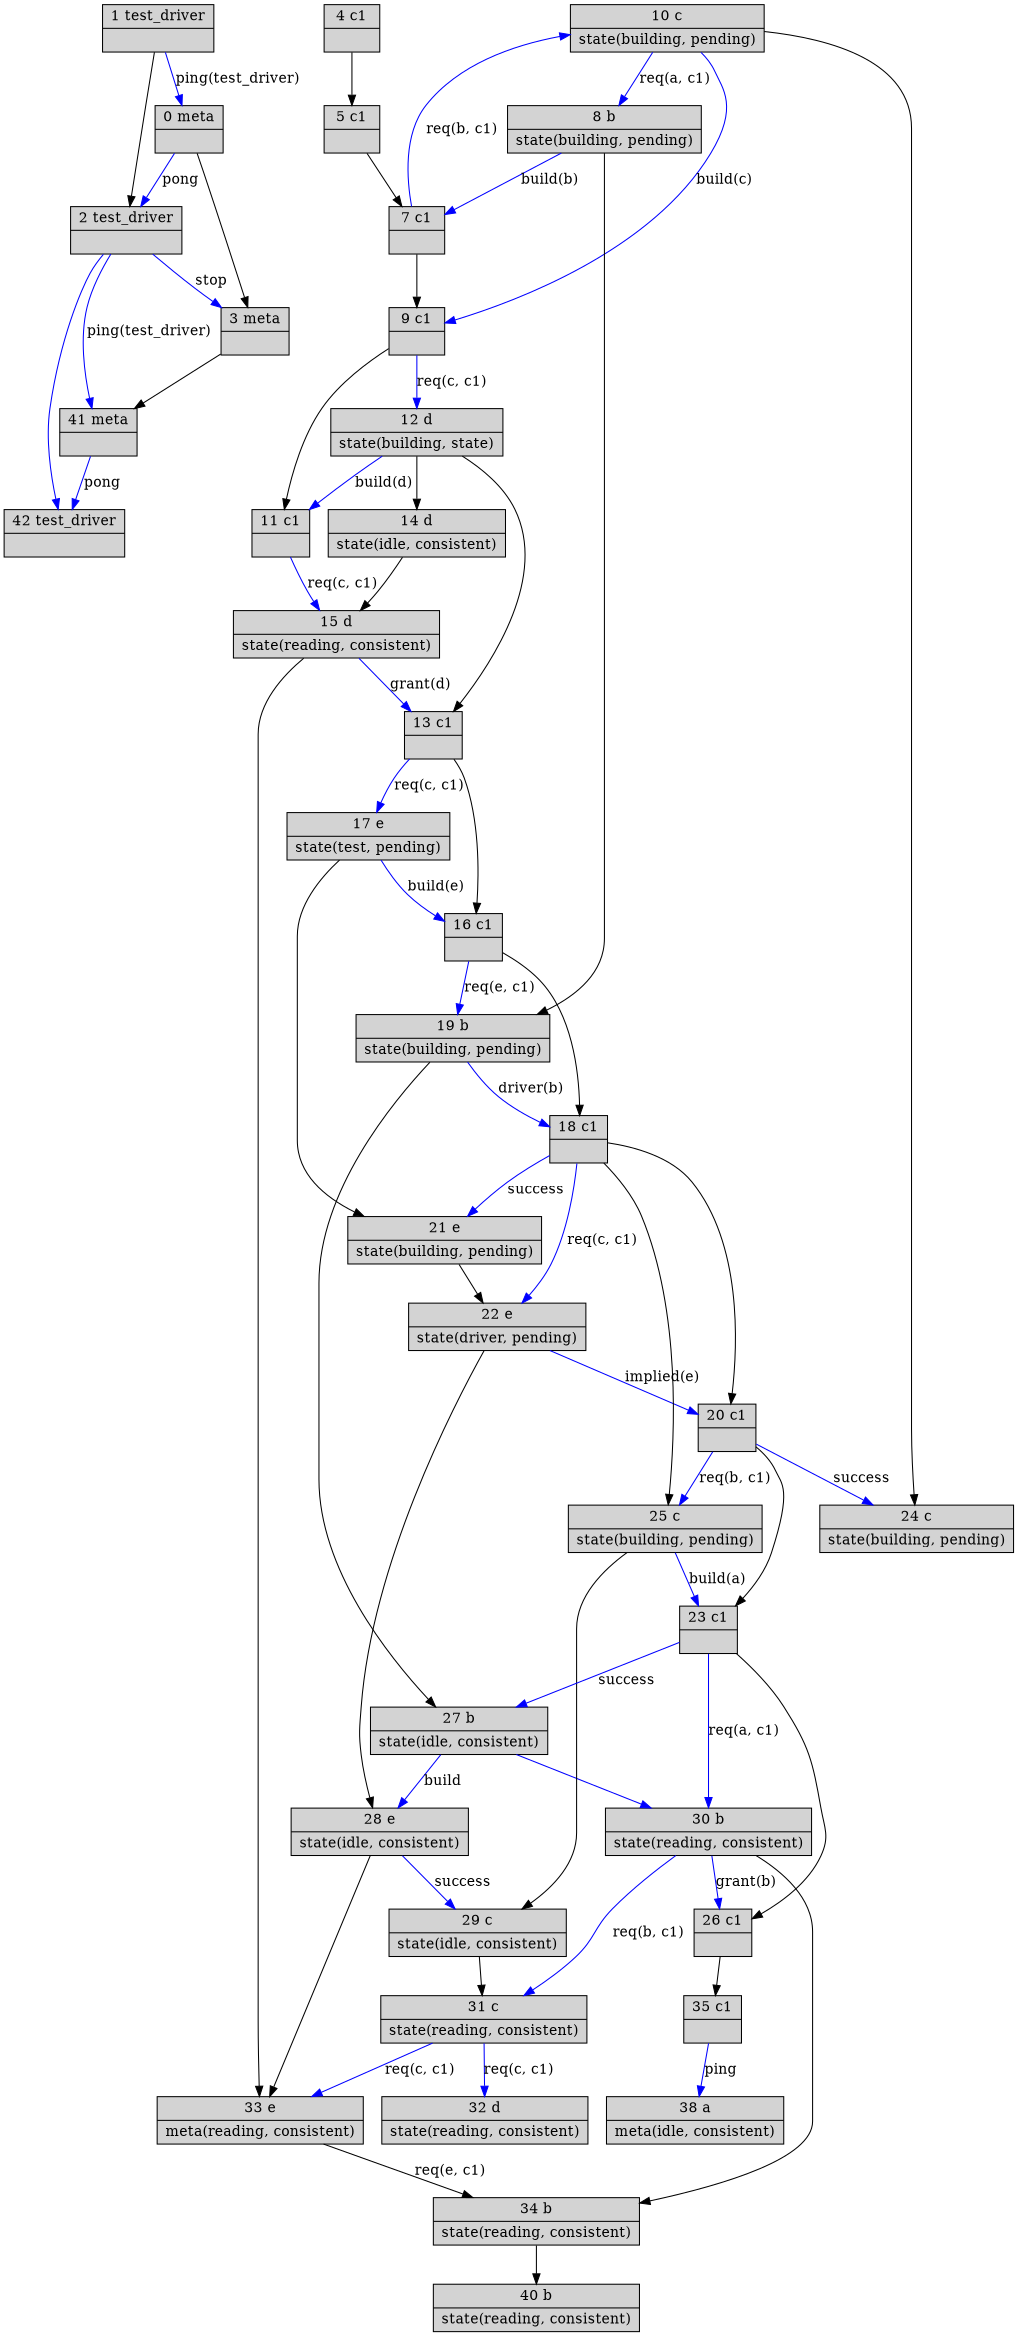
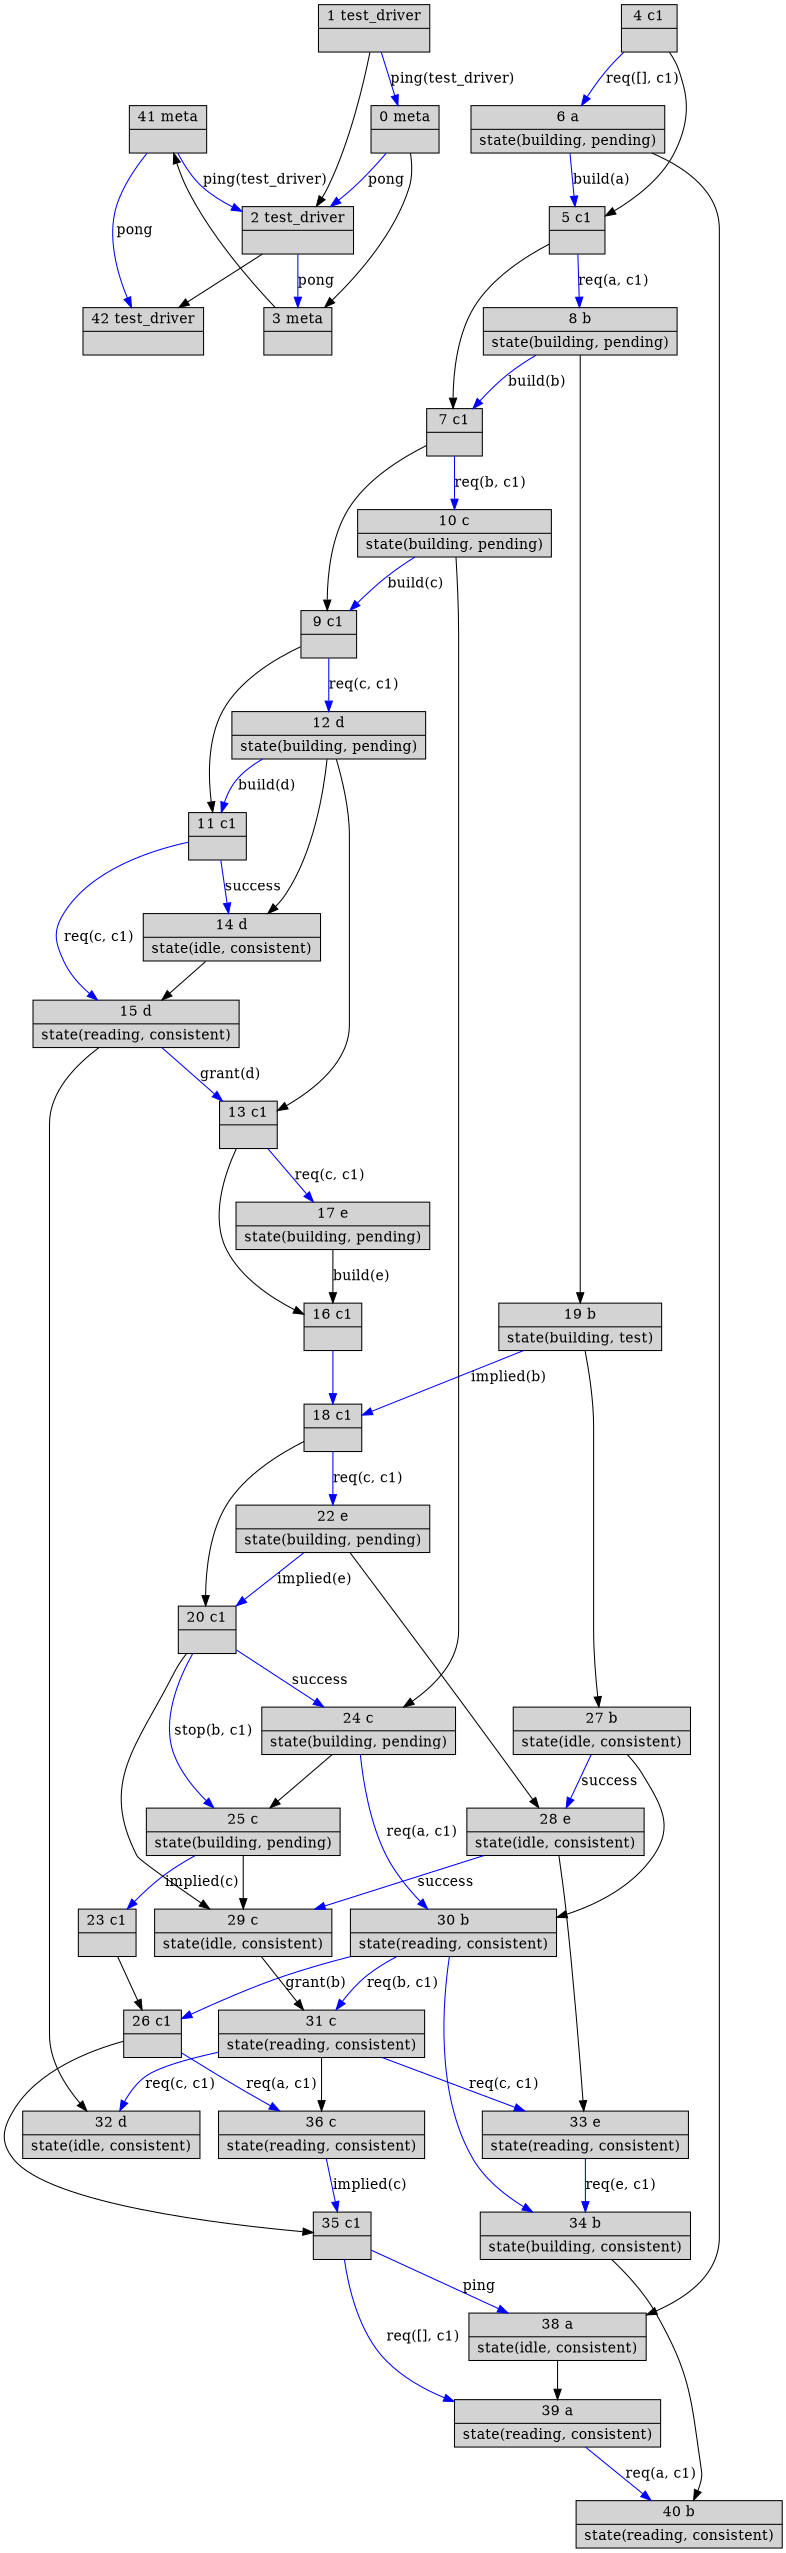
(639, 74) -> (579, 276)
none -> (568, 129)
(211, 281) -> (316, 281)
(84, 324) -> (200, 185)
(57, 372) -> (225, 278)
(417, 444) -> (329, 747)
(368, 848) -> (333, 1237)
none -> (224, 882)
(405, 891) -> (333, 1271)
(464, 983) -> none
(563, 1017) -> (333, 1372)
(453, 1050) -> (580, 1338)
(531, 1089) -> (509, 1377)
(445, 1240) -> none
(668, 1321) -> (305, 1778)
(497, 1338) -> (333, 1540)
(258, 1365) -> (49, 1571)
(735, 1478) -> (213, 1731)
(780, 1523) -> (122, 1788)
(717, 1579) -> (202, 1882)
(603, 1673) -> none
(709, 1726) -> (377, 1834)
(443, 1781) -> (610, 1781)
(585, 1782) -> (655, 1853)
(813, 2072) -> (450, 2095)
(260, 2132) -> (585, 2146)
(485, 2132) -> (111, 2146)
(695, 2132) -> (558, 2348)
none -> (322, 2135)
(393, 2169) -> (585, 2180)
(536, 2233) -> (585, 2247)
none -> (558, 2423)
